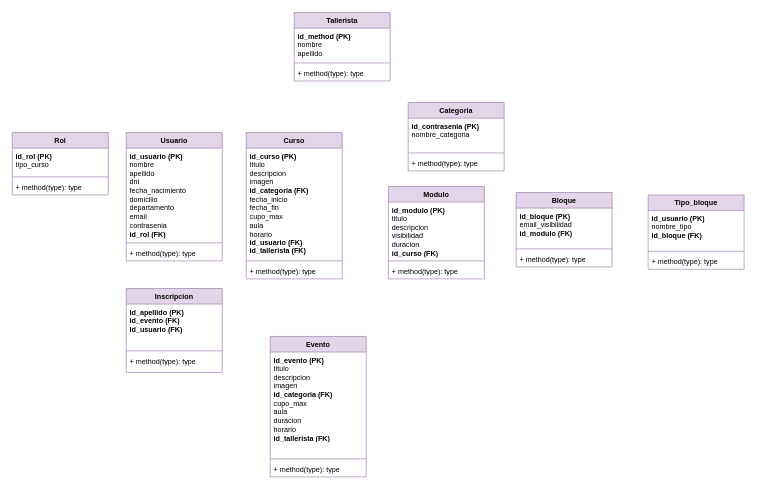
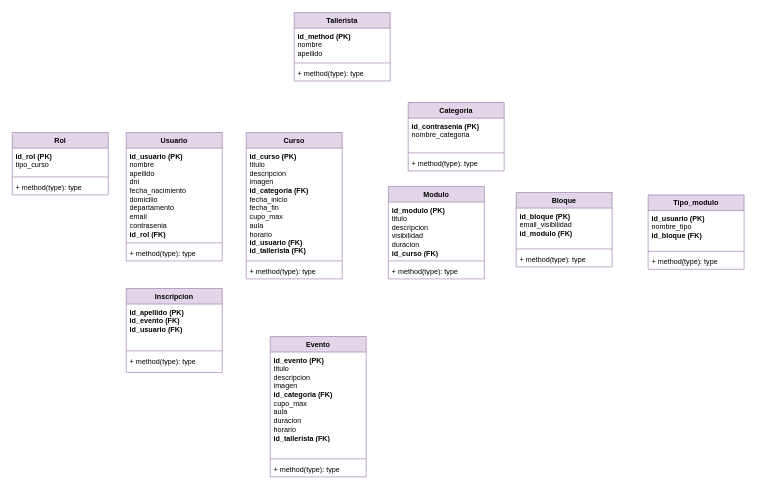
(696, 203) -> (696, 203)
